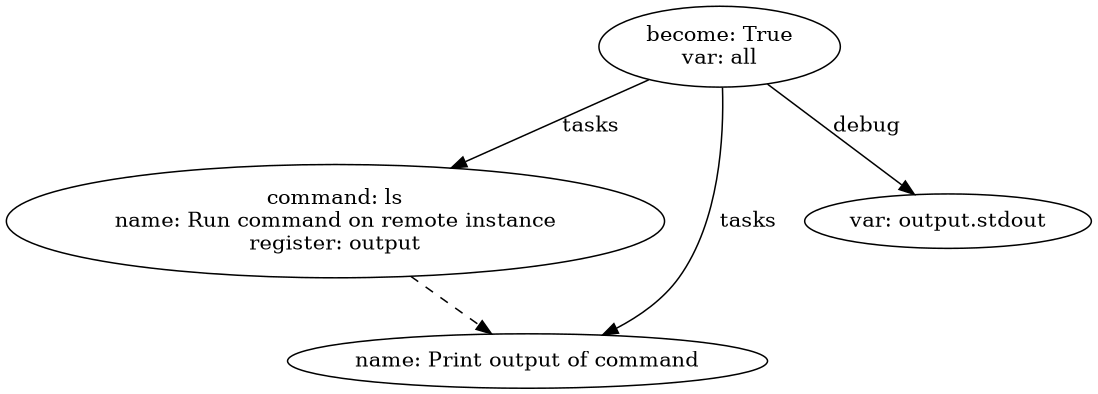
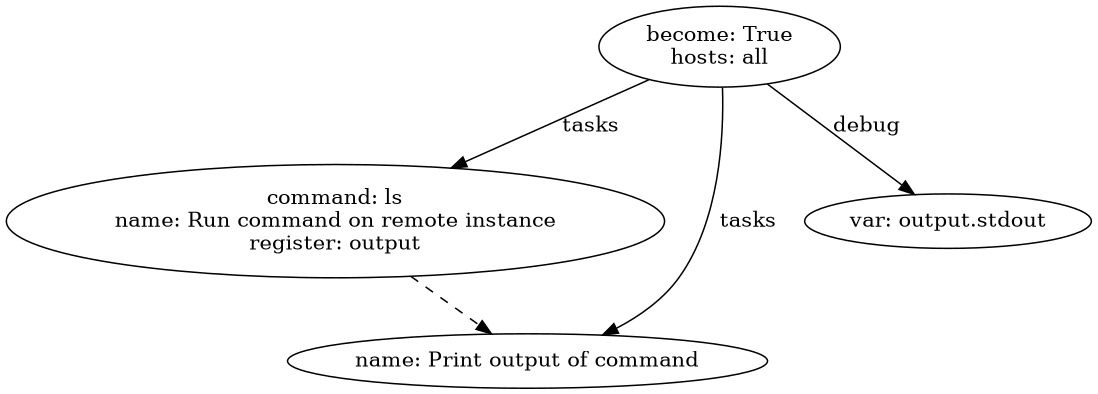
(720, 47) -> (720, 47)
